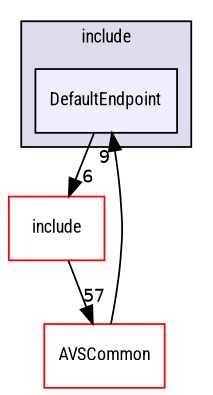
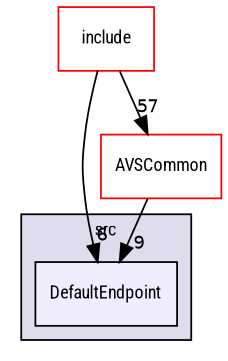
(106, 38) -> (106, 231)
(84, 158) -> (83, 157)
